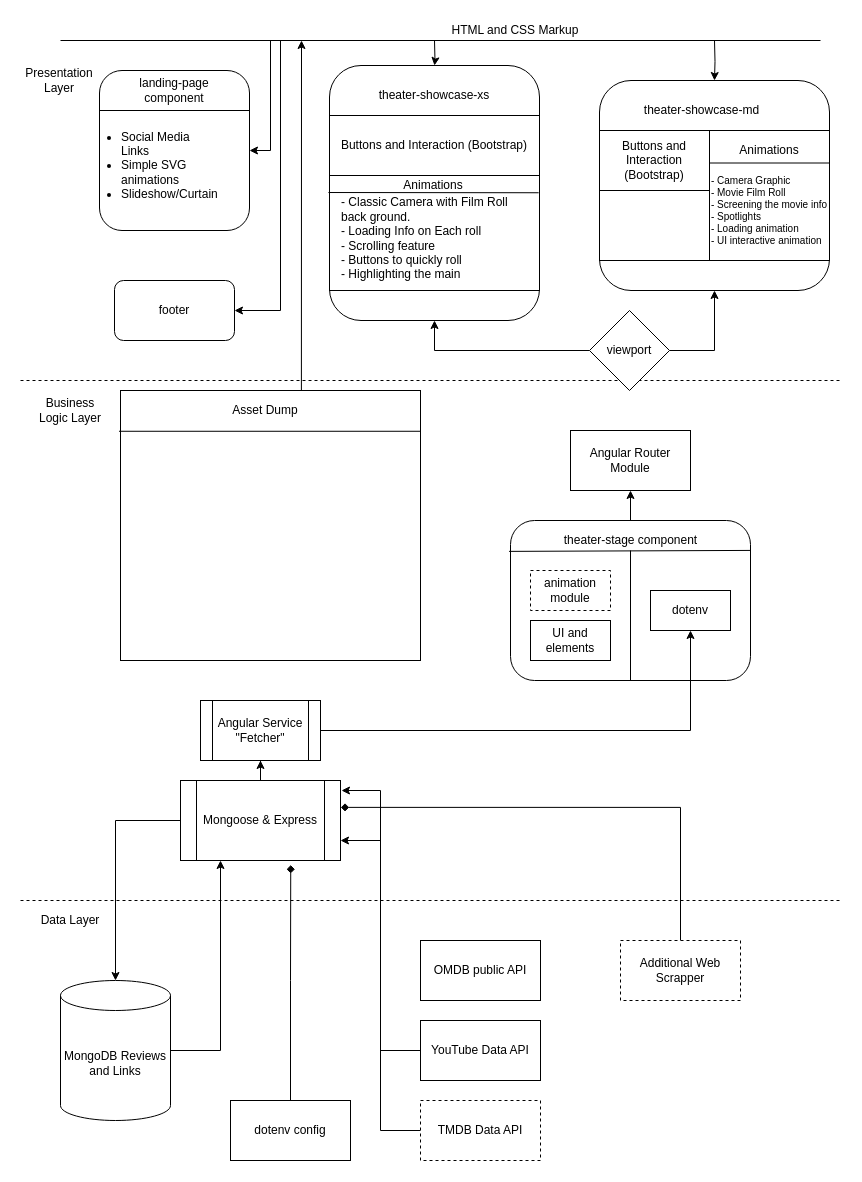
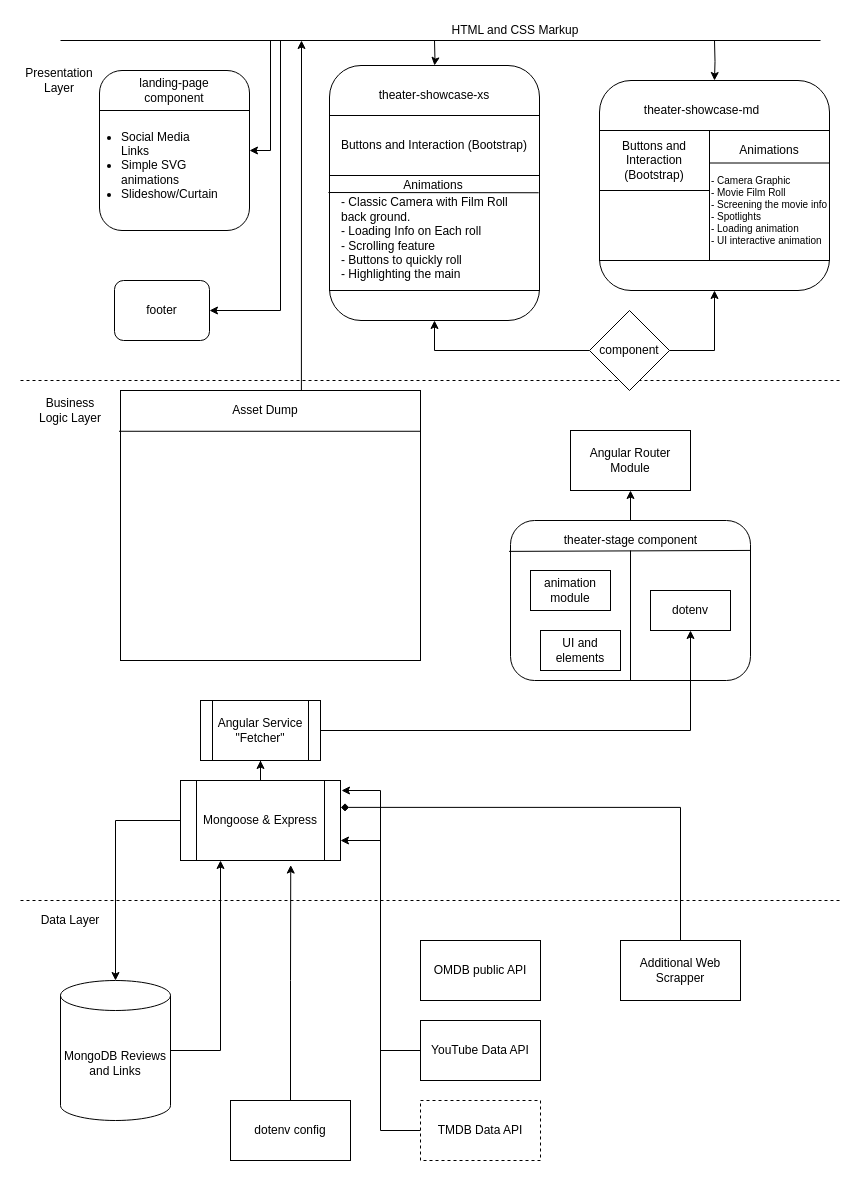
(175, 311) -> (162, 311)
(630, 351) -> (630, 351)
(571, 591) -> (571, 591)
(571, 641) -> (581, 651)
(291, 874) -> (291, 873)
(681, 971) -> (681, 971)
